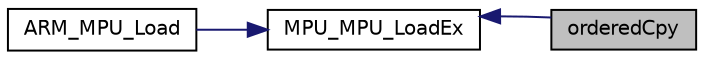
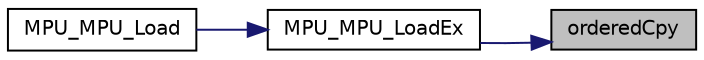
(526, 17) -> (506, 43)
(102, 30) -> (102, 30)
